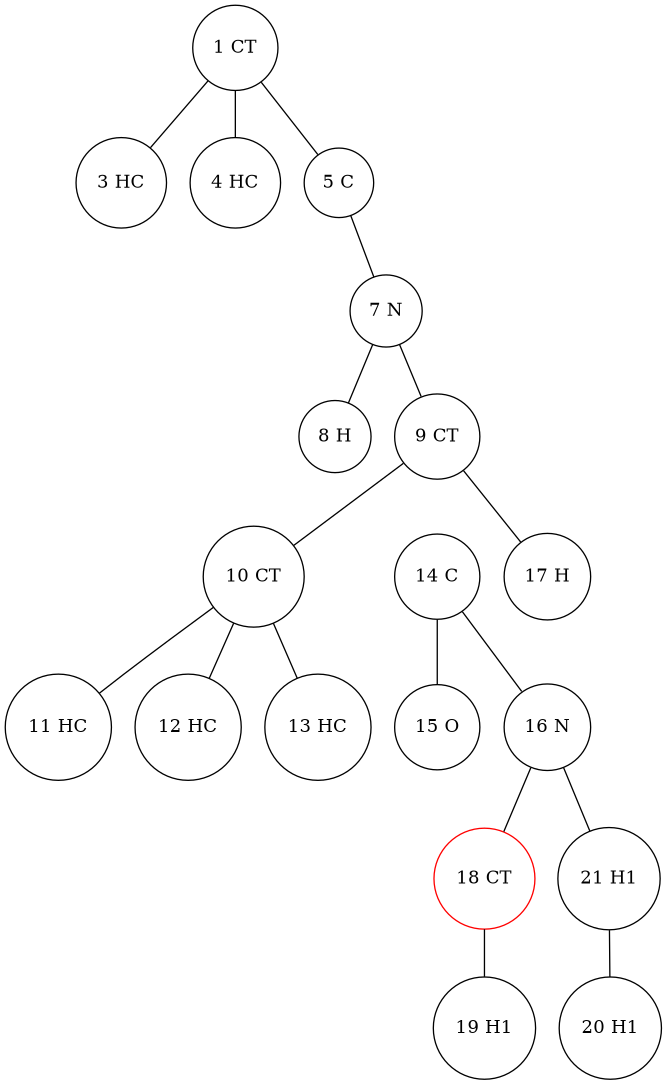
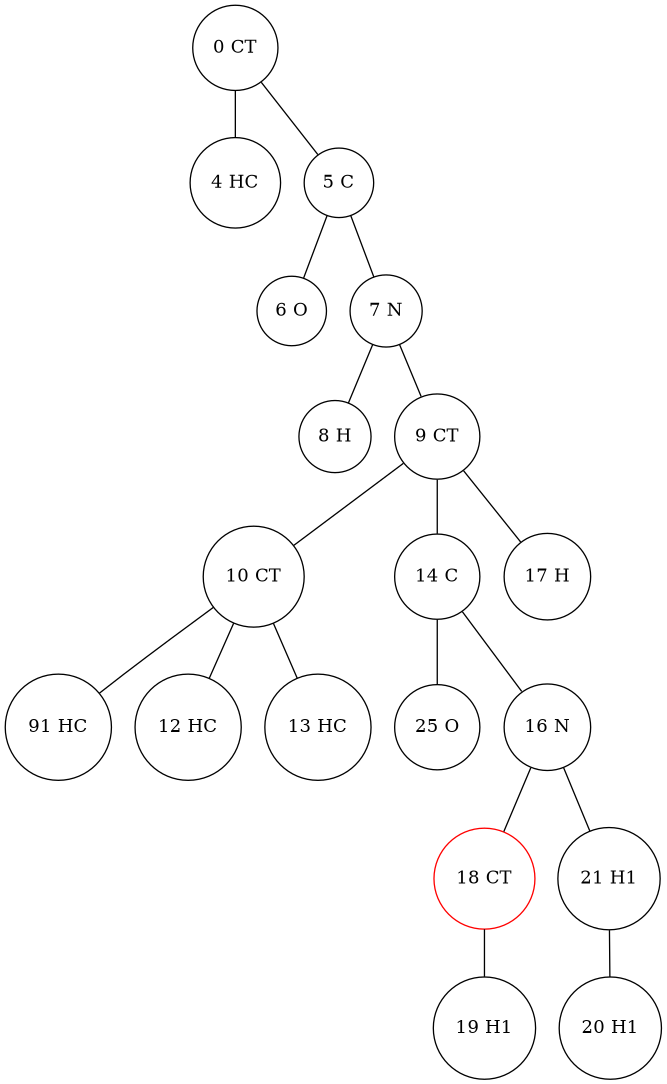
(235, 48) -> (235, 48)
(121, 183) -> none
none -> (292, 311)
none -> (437, 507)
(58, 727) -> (58, 727)
(437, 727) -> (437, 727)
